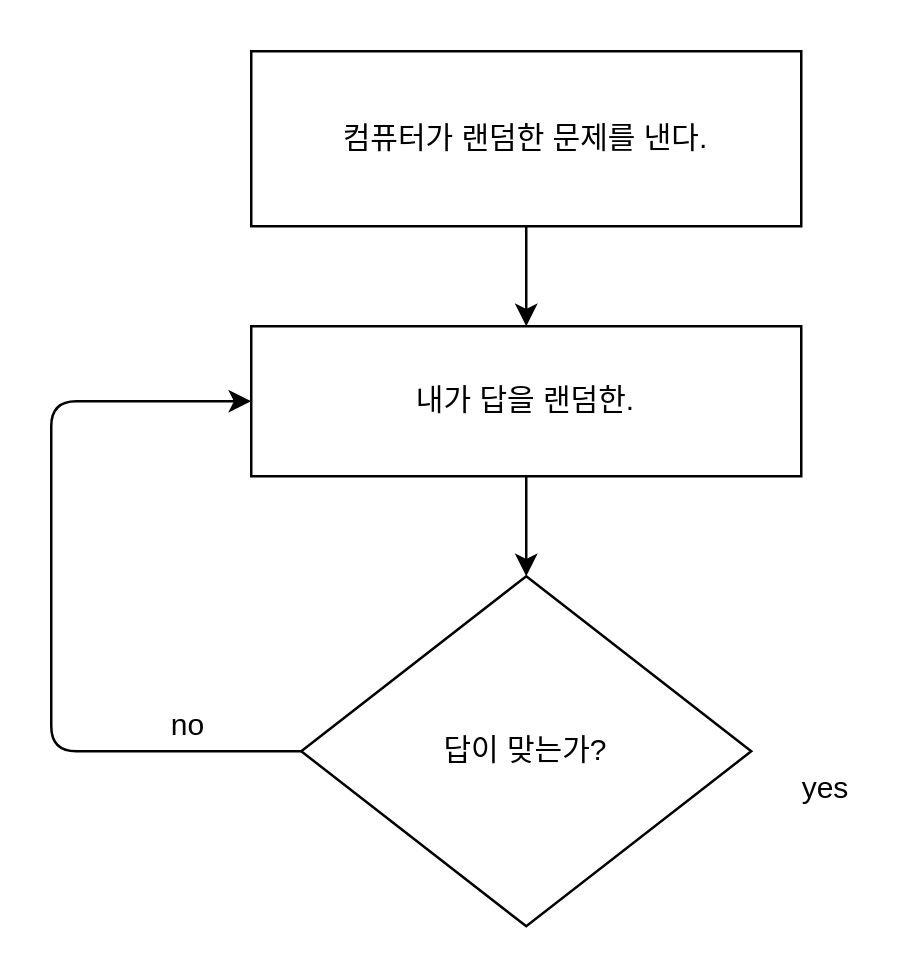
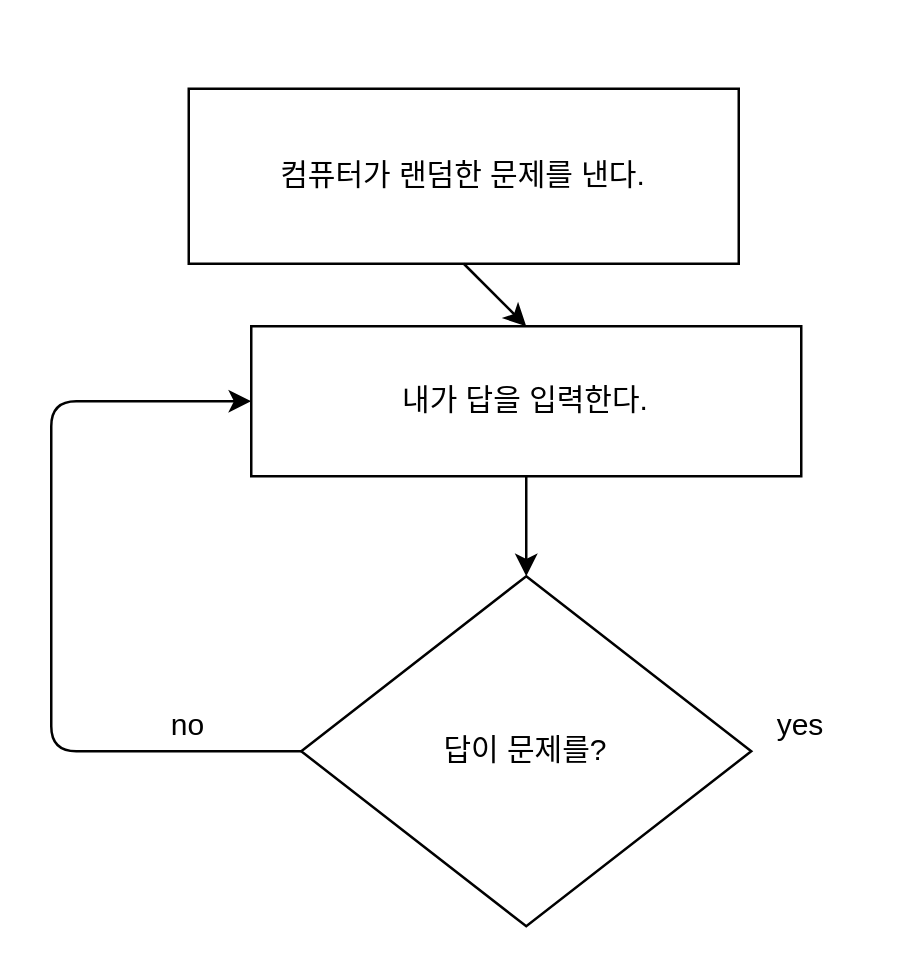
(526, 139) -> (464, 176)
(526, 401) -> (526, 401)
(526, 751) -> (526, 751)
(826, 789) -> (801, 726)
